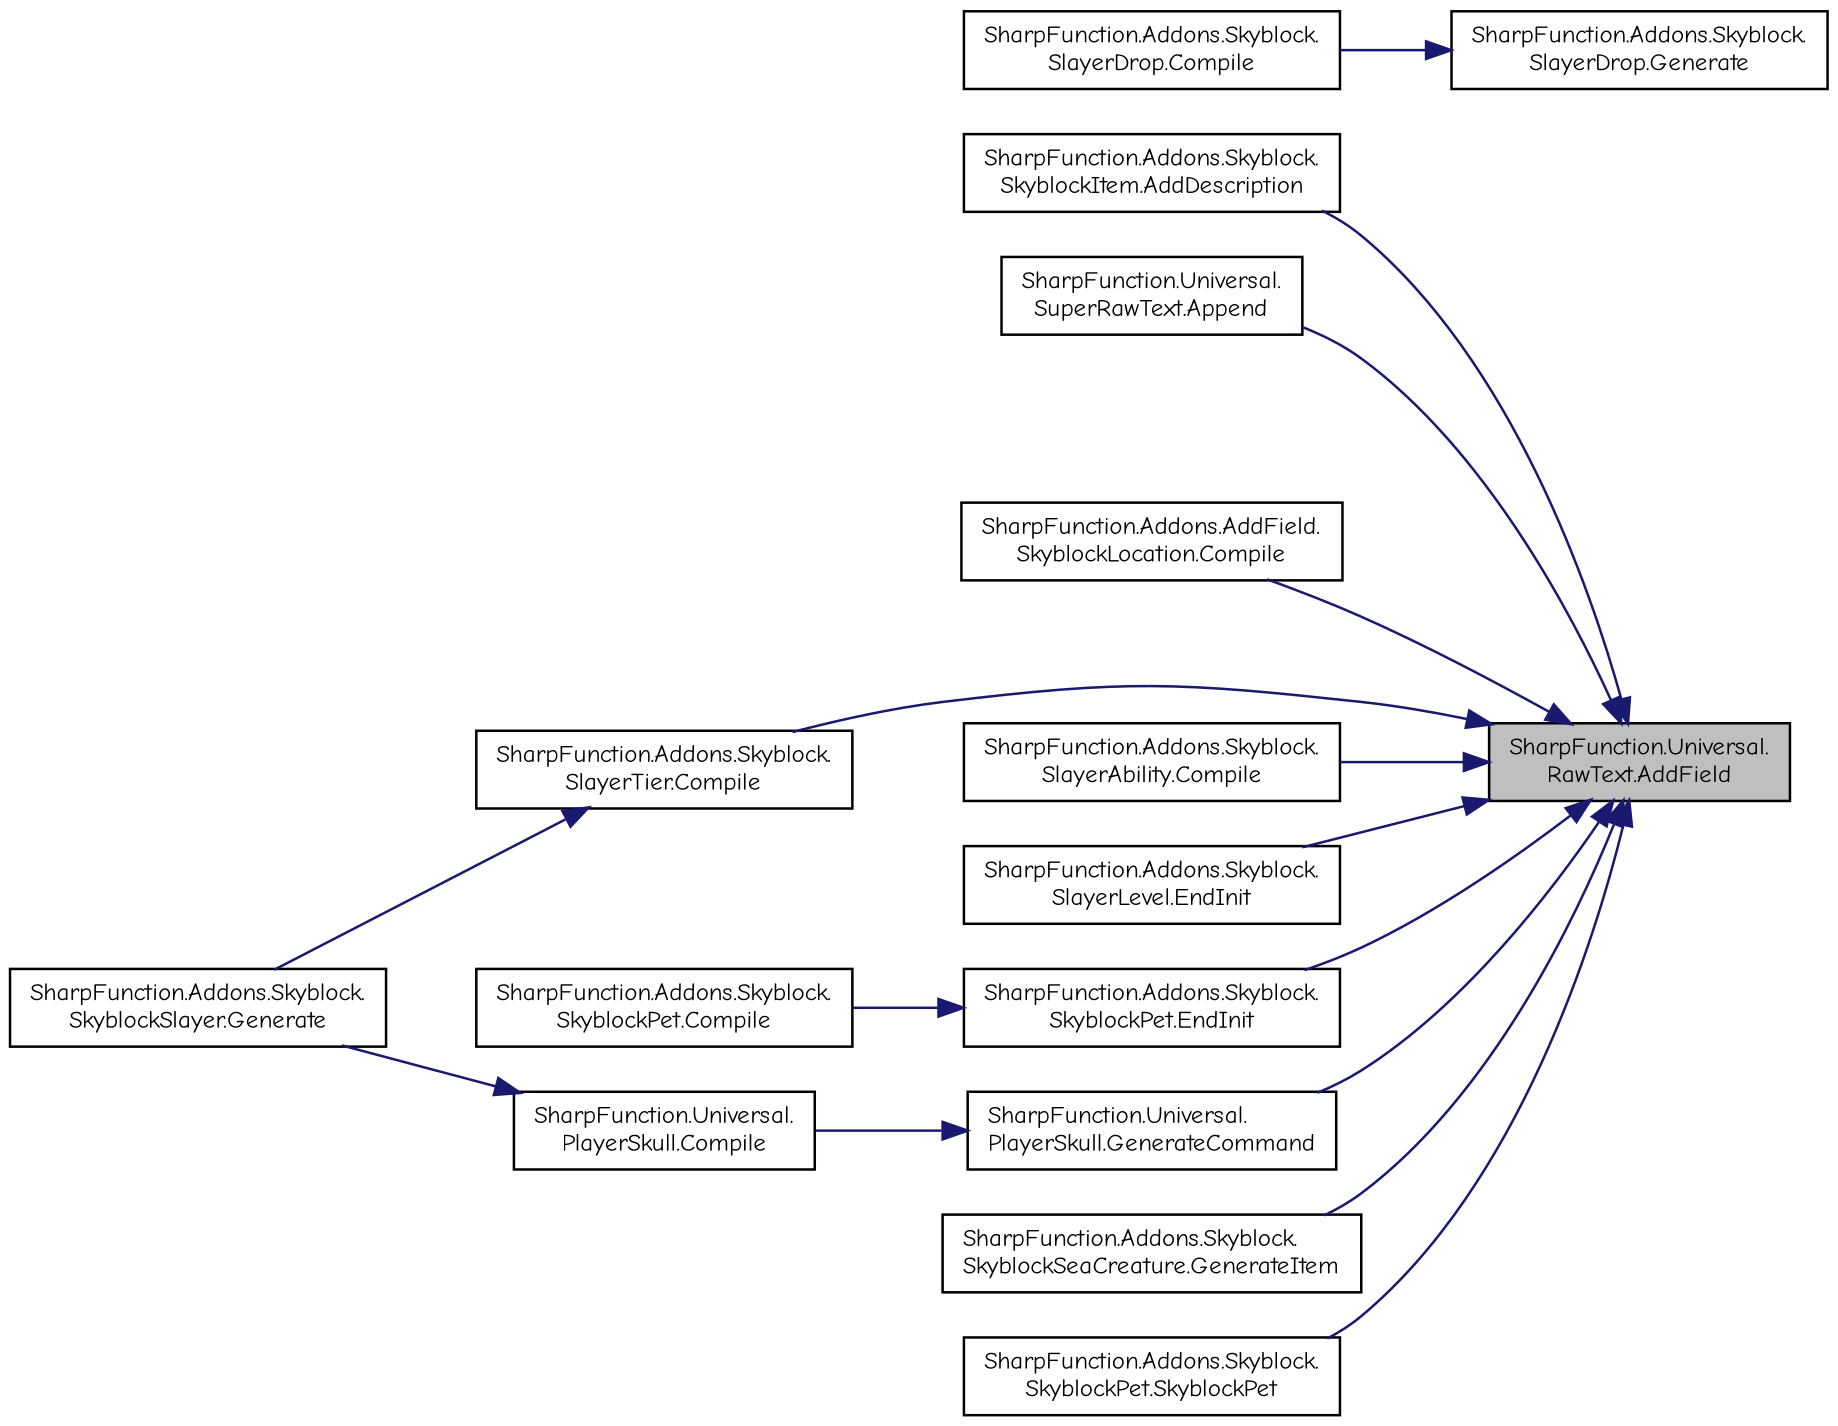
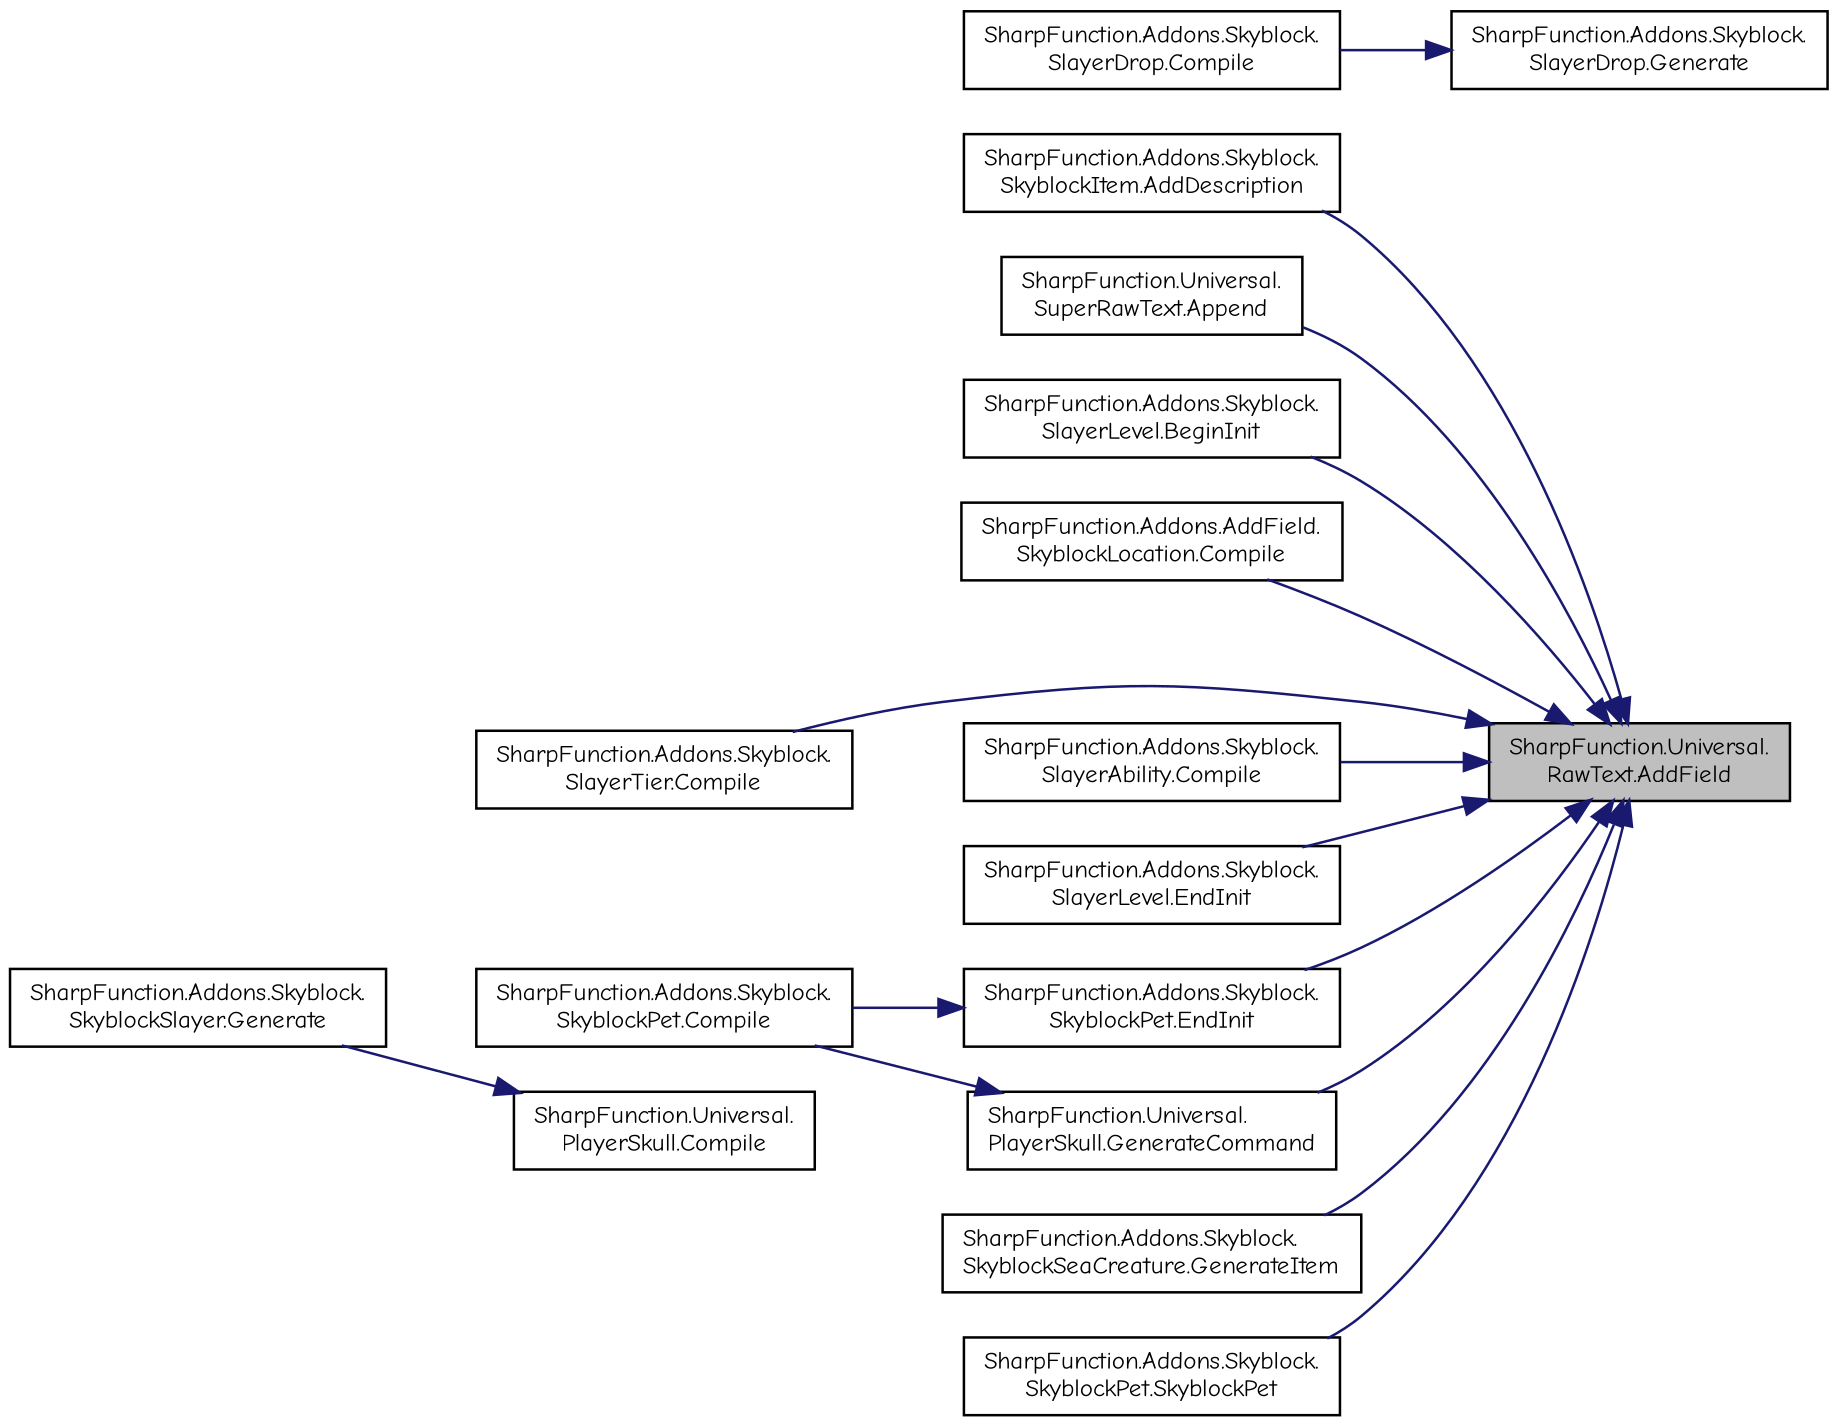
none -> (1152, 419)
(420, 895) -> none
(878, 1131) -> (896, 1066)
